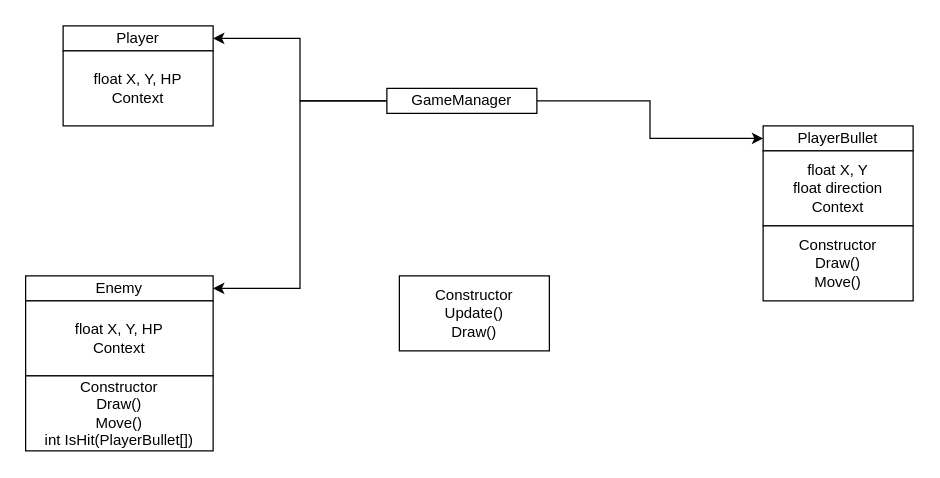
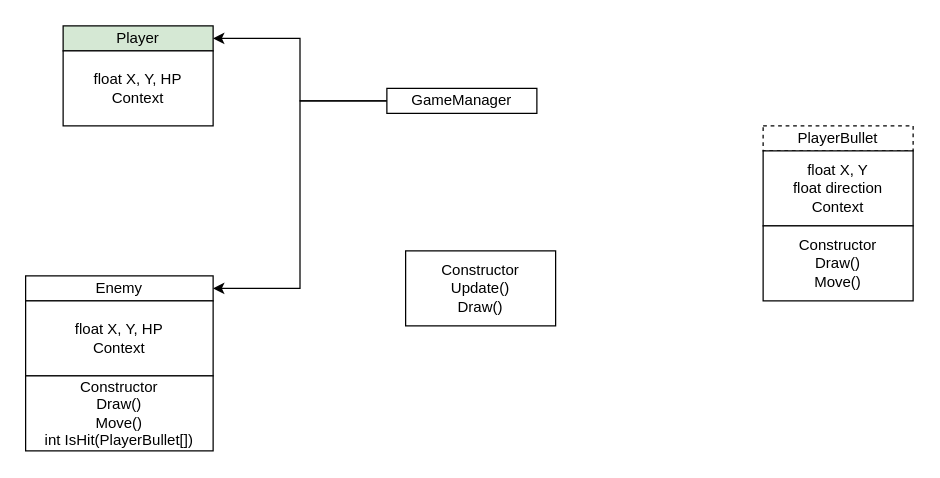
(138, 38) -> (138, 38)
(650, 115) -> none
(838, 138) -> (838, 138)
(474, 313) -> (481, 288)
